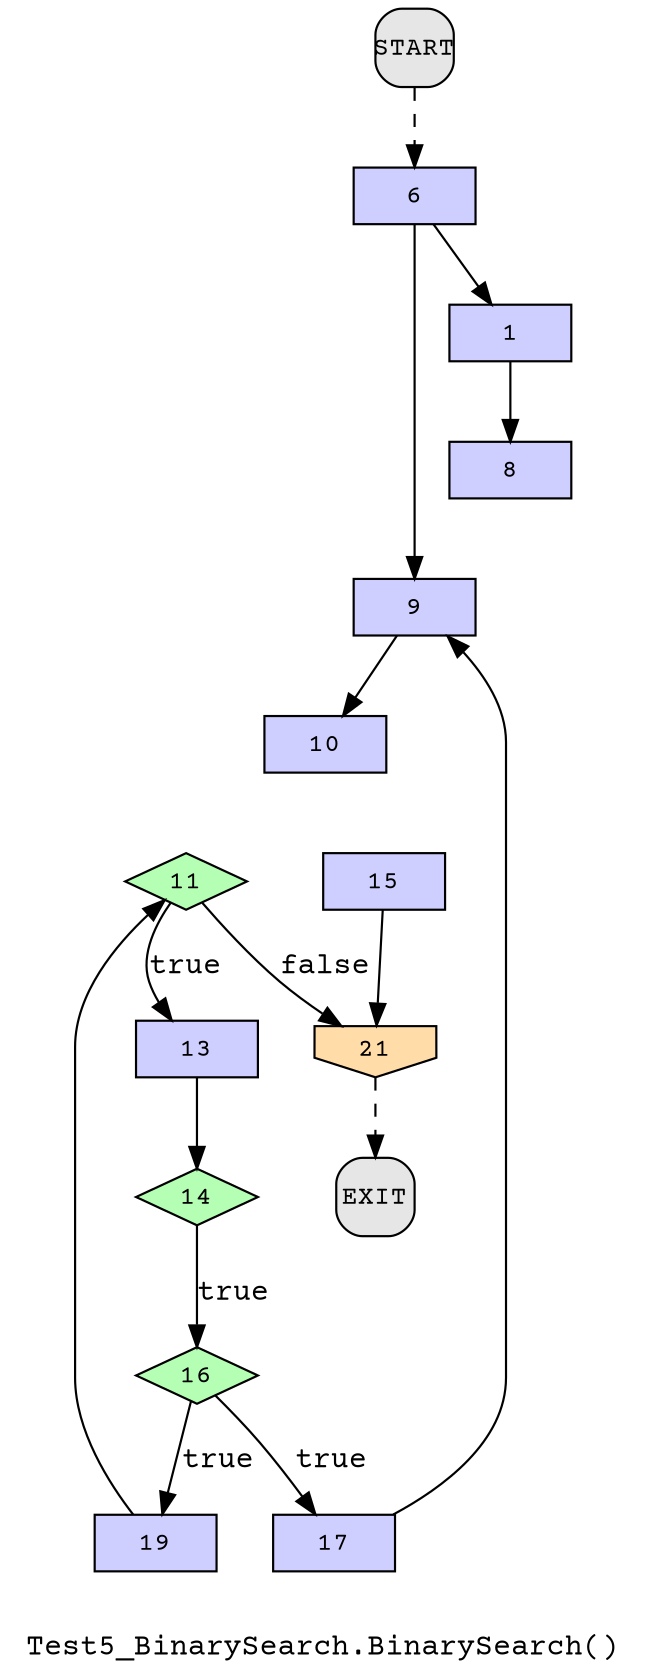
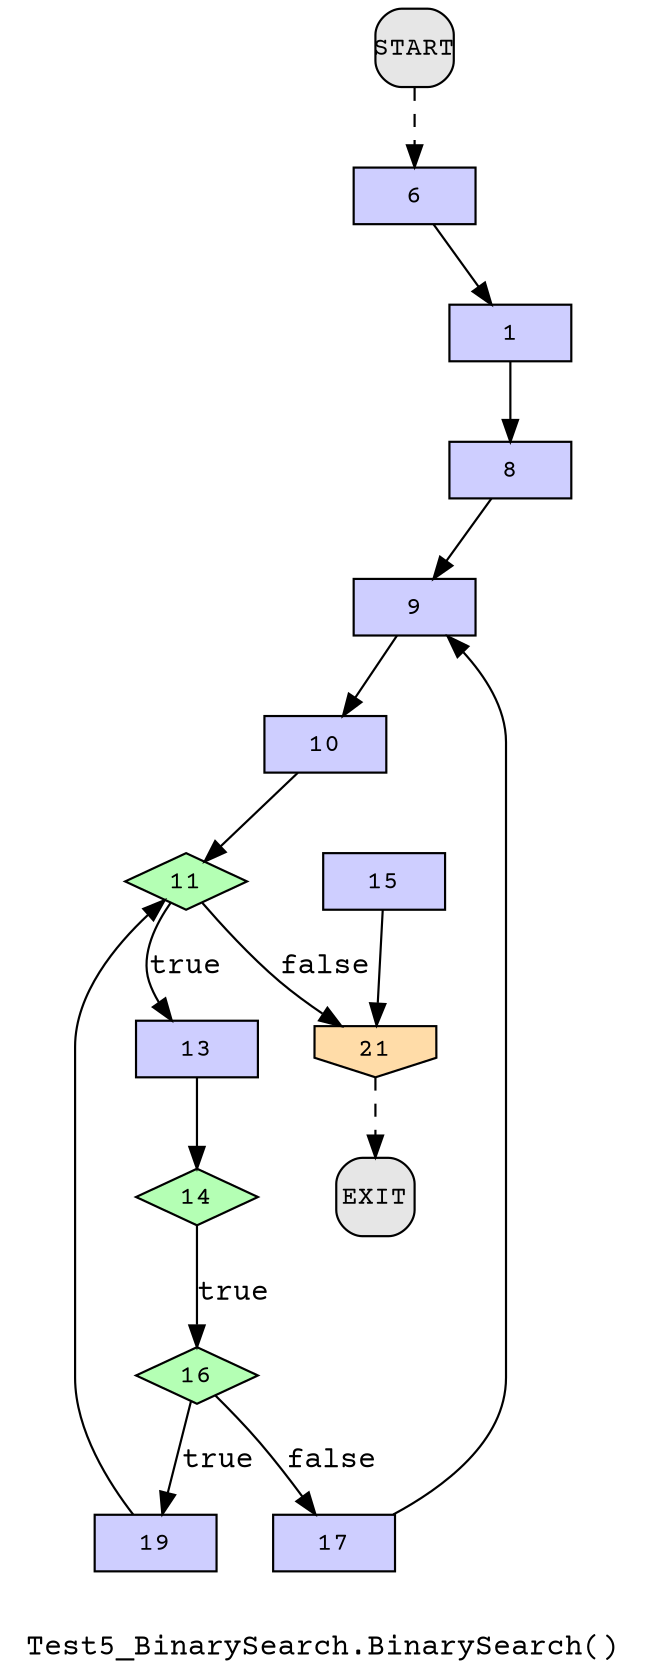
(415, 391) -> (469, 530)
none -> (259, 810)
(332, 1459) -> (332, 1459)
